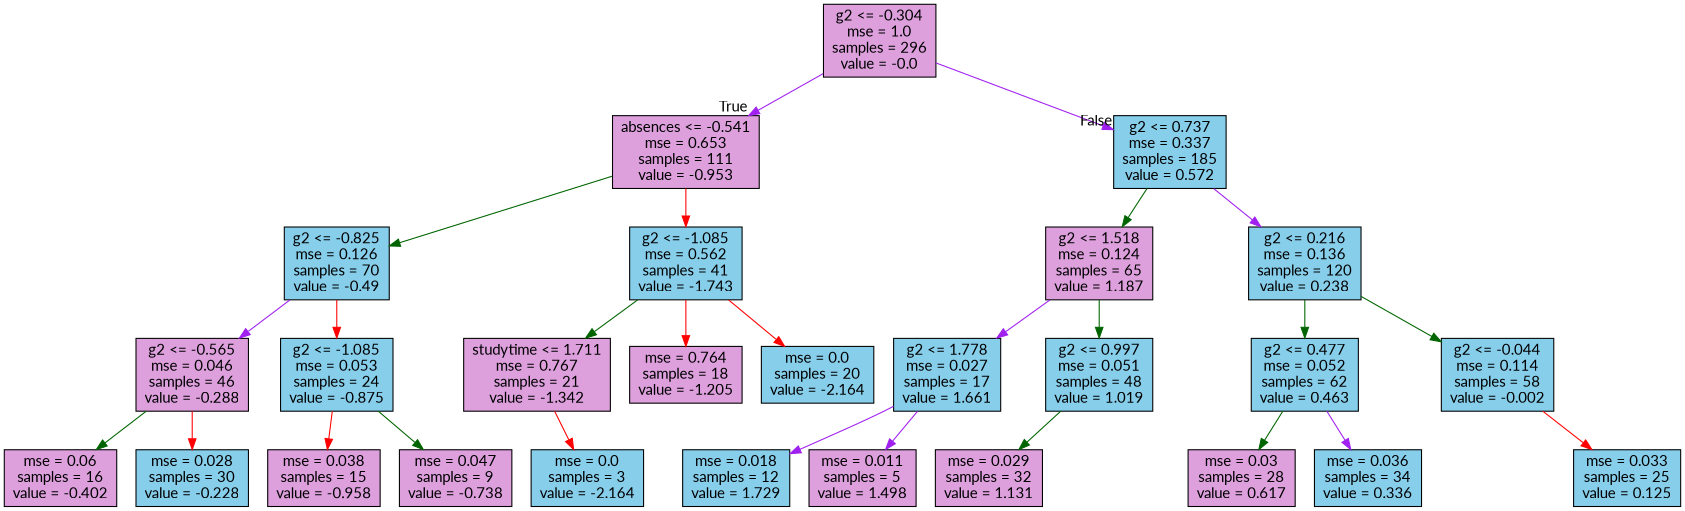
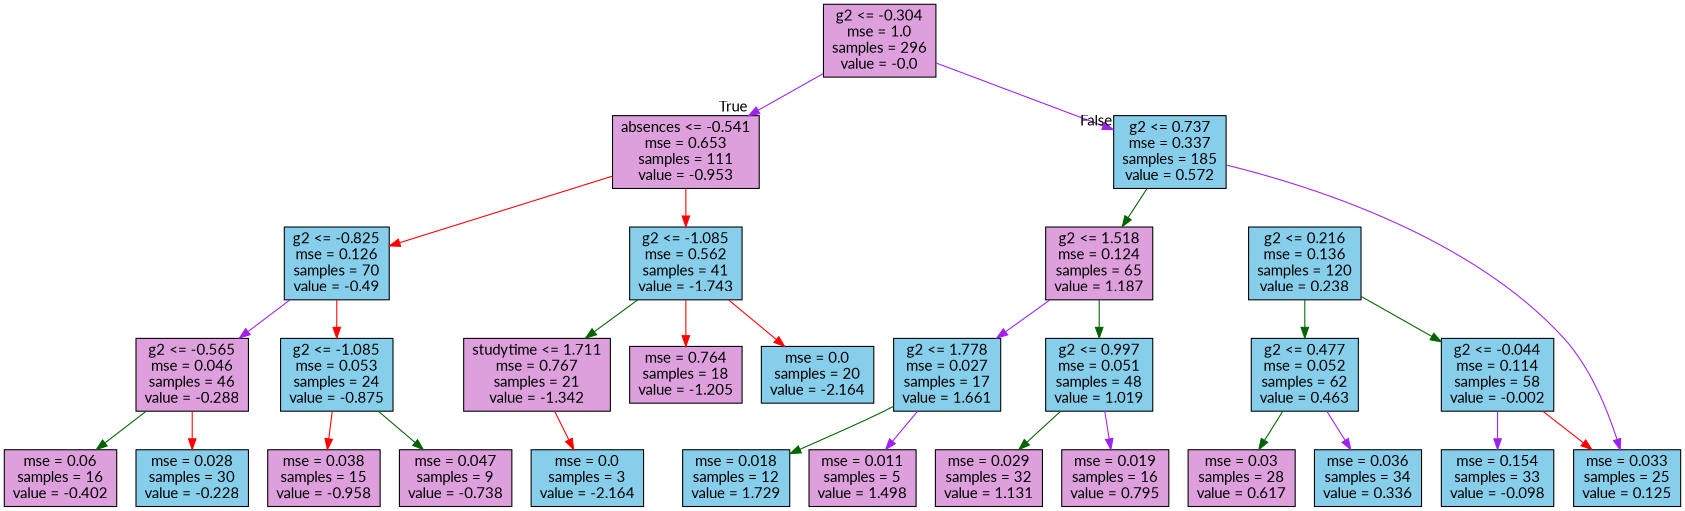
(1233, 204) -> (1458, 256)
(506, 209) -> (506, 209)
(847, 428) -> (847, 428)
none -> (1115, 478)
none -> (1498, 478)
